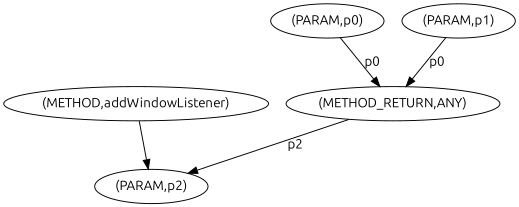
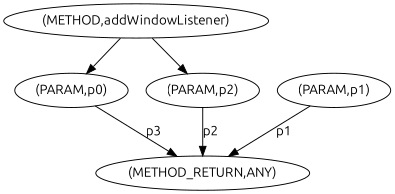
none -> (107, 52)
(373, 62) -> (154, 132)
(437, 62) -> (284, 132)
(273, 145) -> (203, 127)
